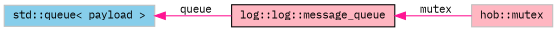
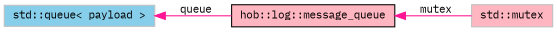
(313, 16) -> (313, 16)
(512, 16) -> (512, 16)
